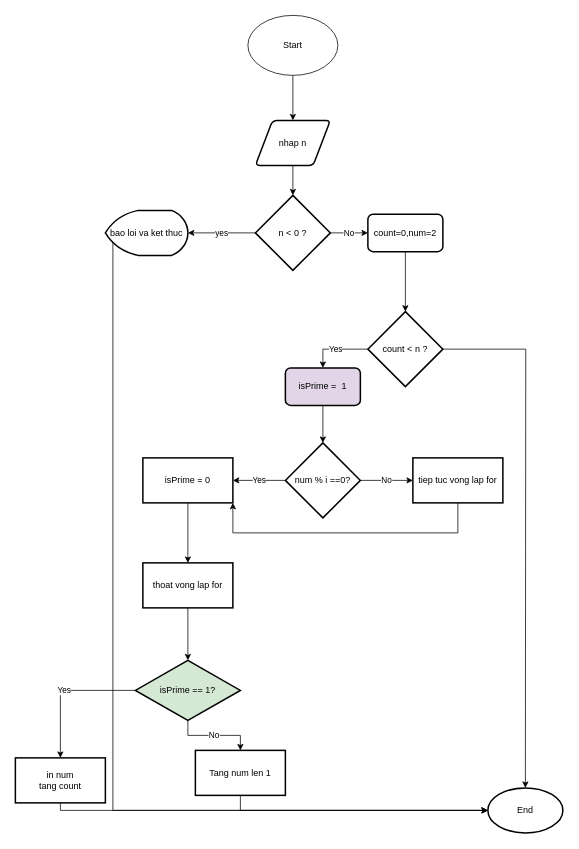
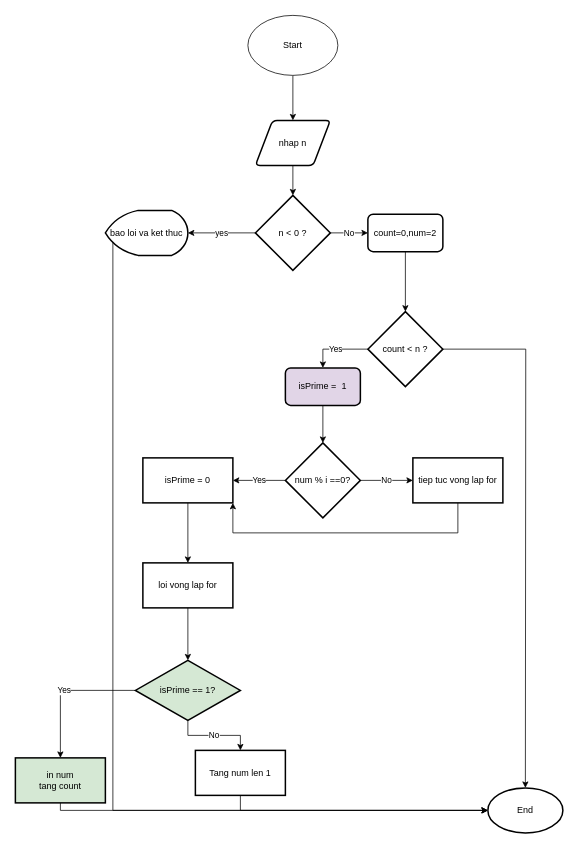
(188, 585) -> (188, 585)
(60, 780) -> (60, 780)
